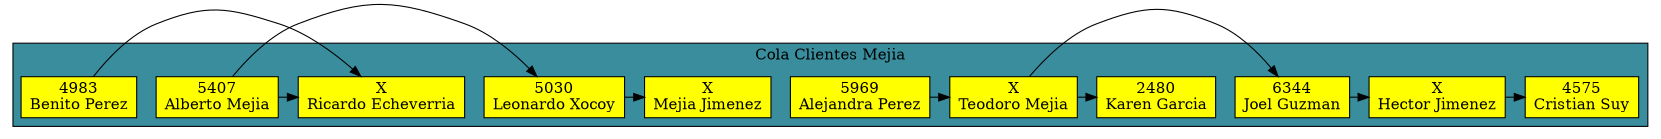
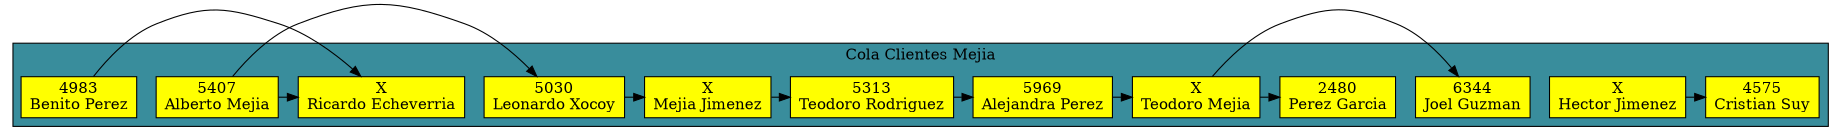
none -> (872, 97)
(1156, 97) -> (1338, 97)
(1354, 97) -> none
